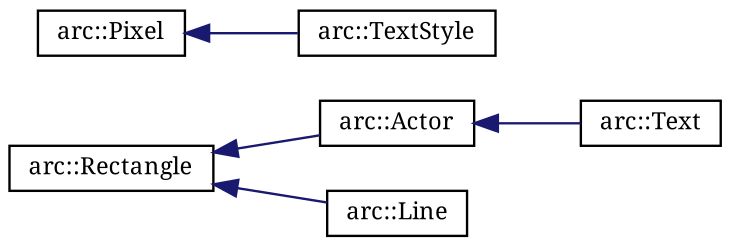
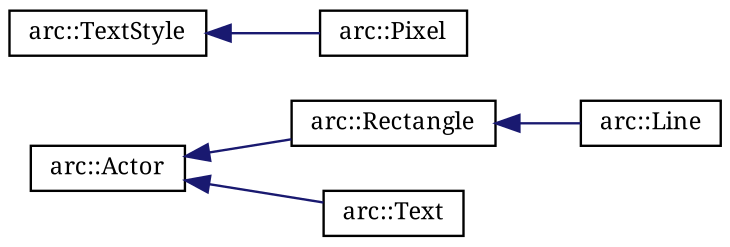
(254, 33) -> (275, 33)
(279, 142) -> (250, 146)
